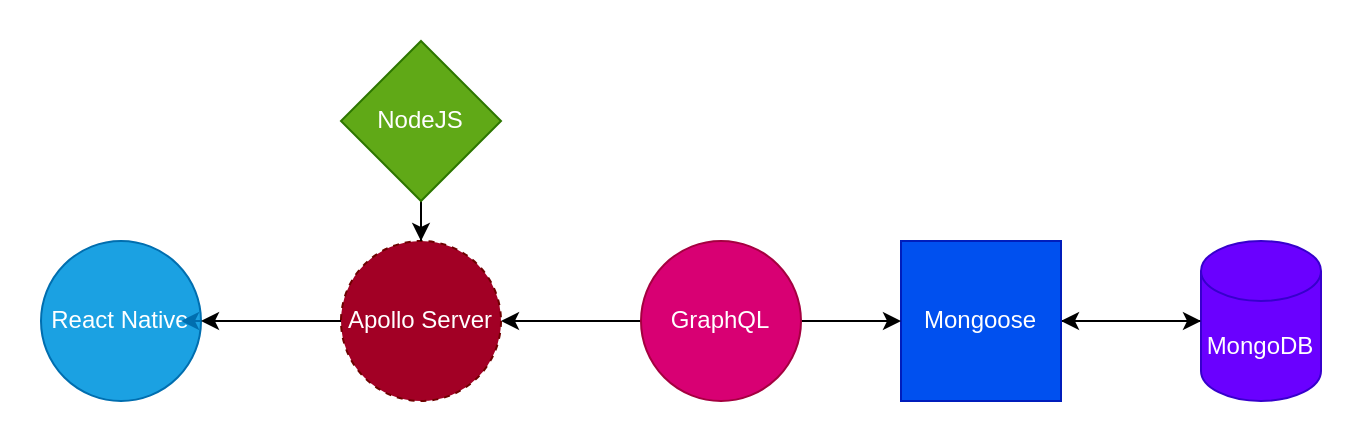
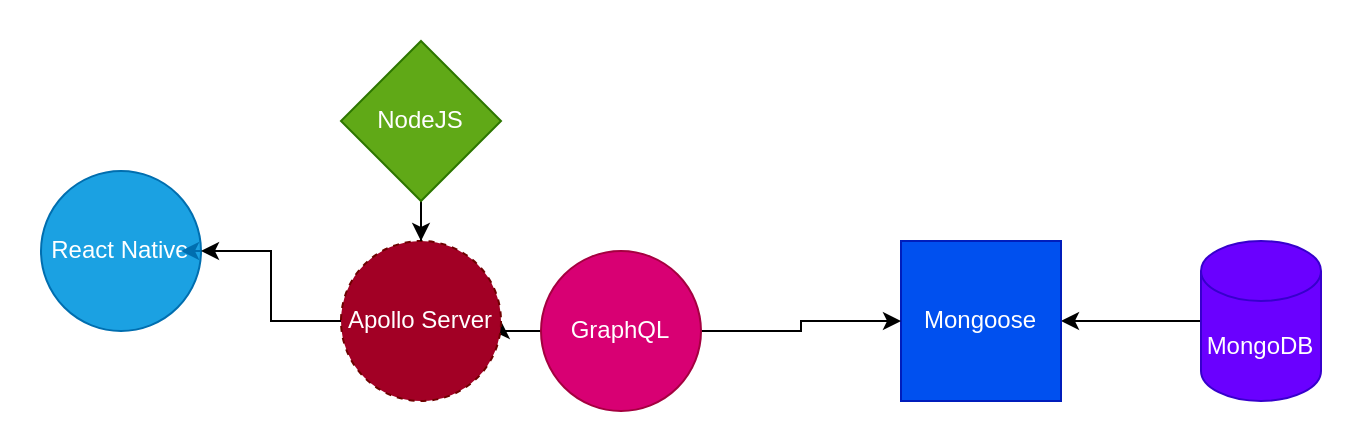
(121, 321) -> (121, 251)
(721, 321) -> (621, 331)
(1062, 321) -> none
